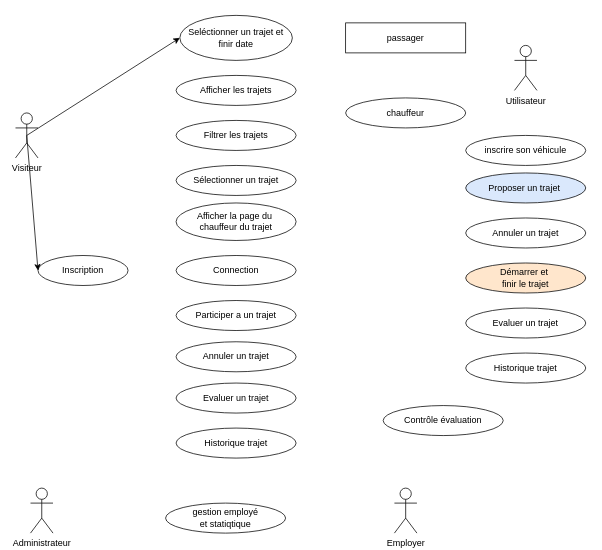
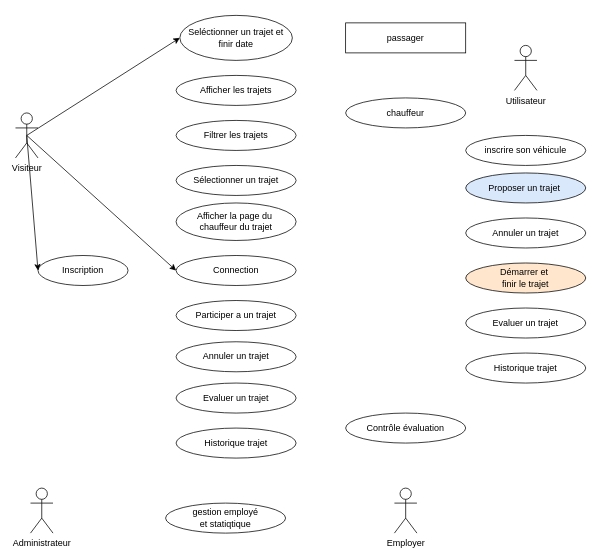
none -> (102, 203)
(443, 420) -> (405, 428)
